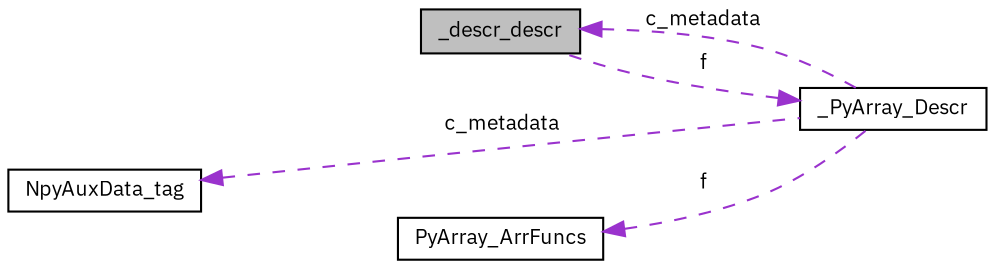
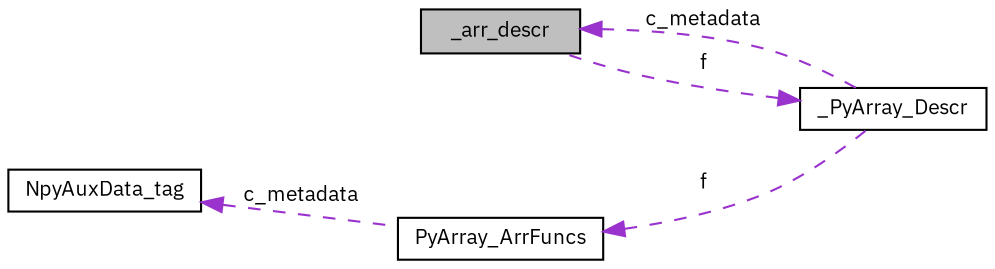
(501, 31) -> (501, 31)
(511, 147) -> (310, 216)
